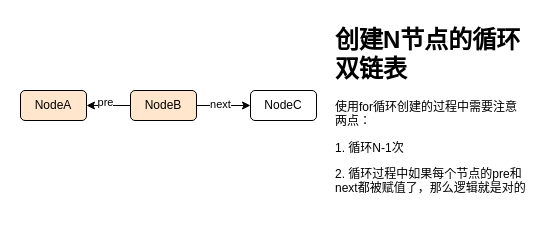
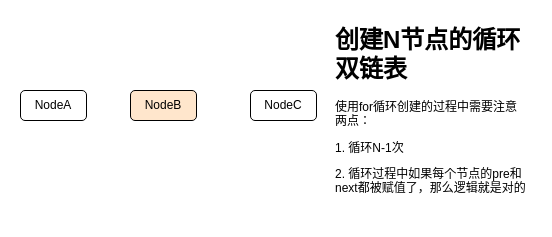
(54, 106) -> (54, 106)
(112, 106) -> none
(220, 106) -> none
